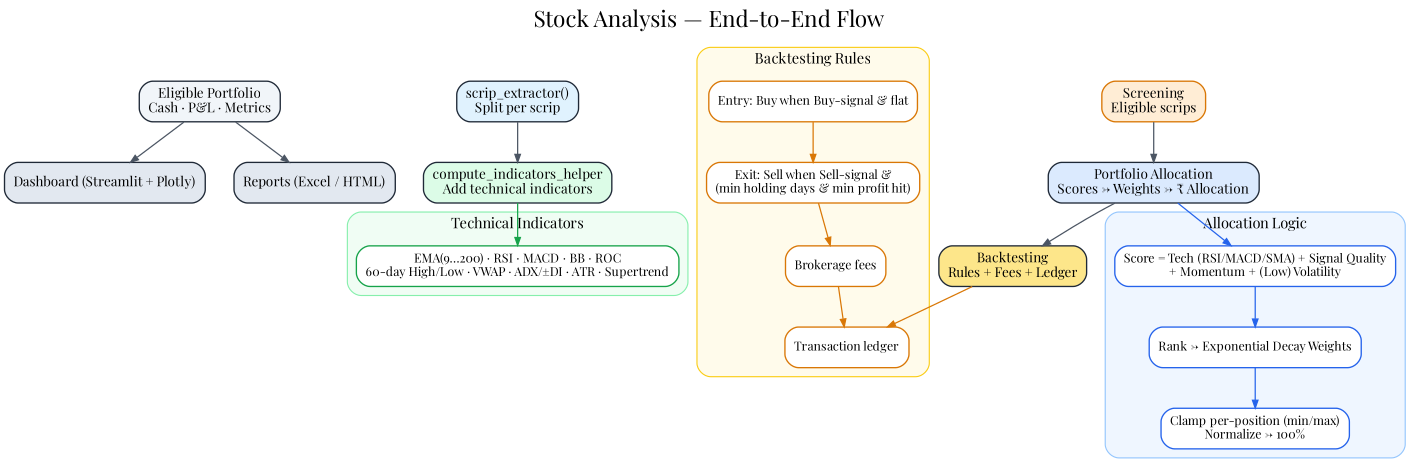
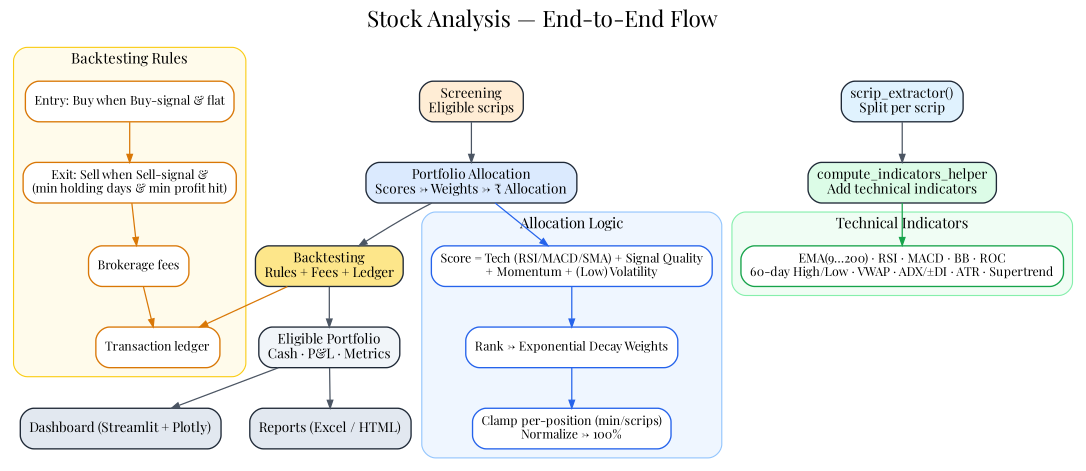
(1154, 102) -> (471, 102)
none -> (329, 303)
(1255, 429) -> (572, 429)
